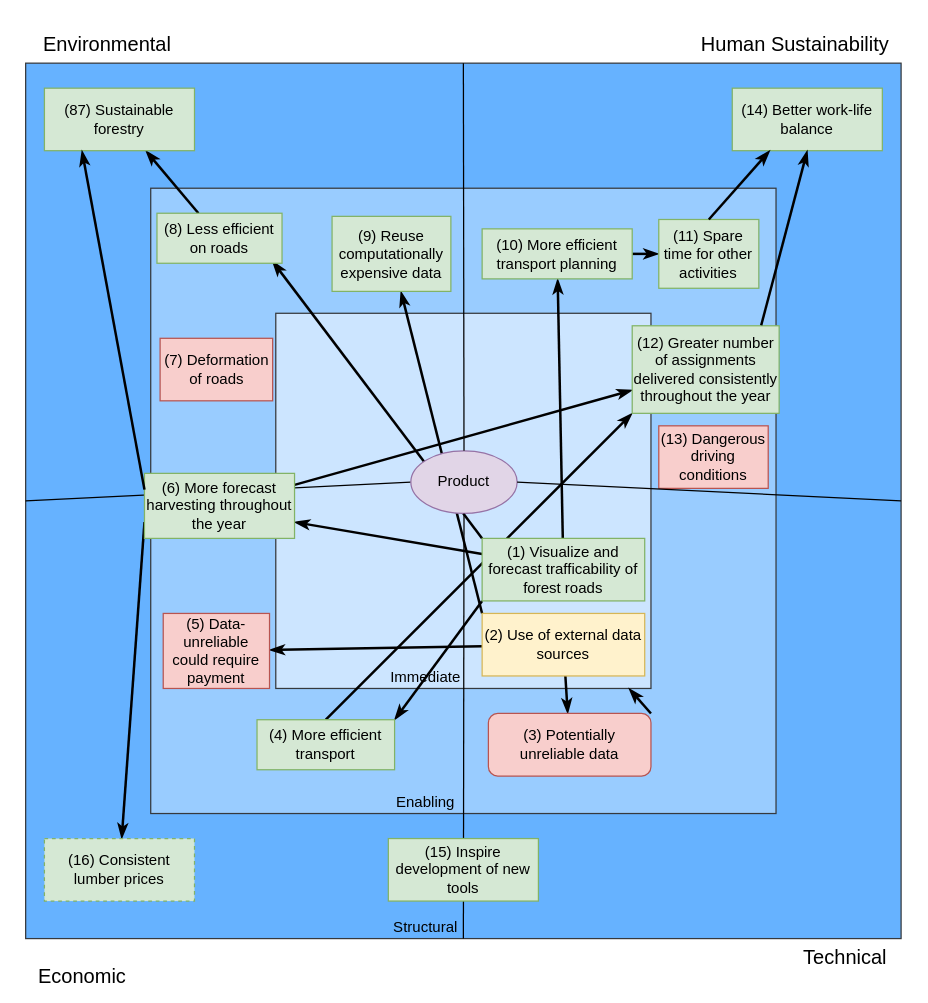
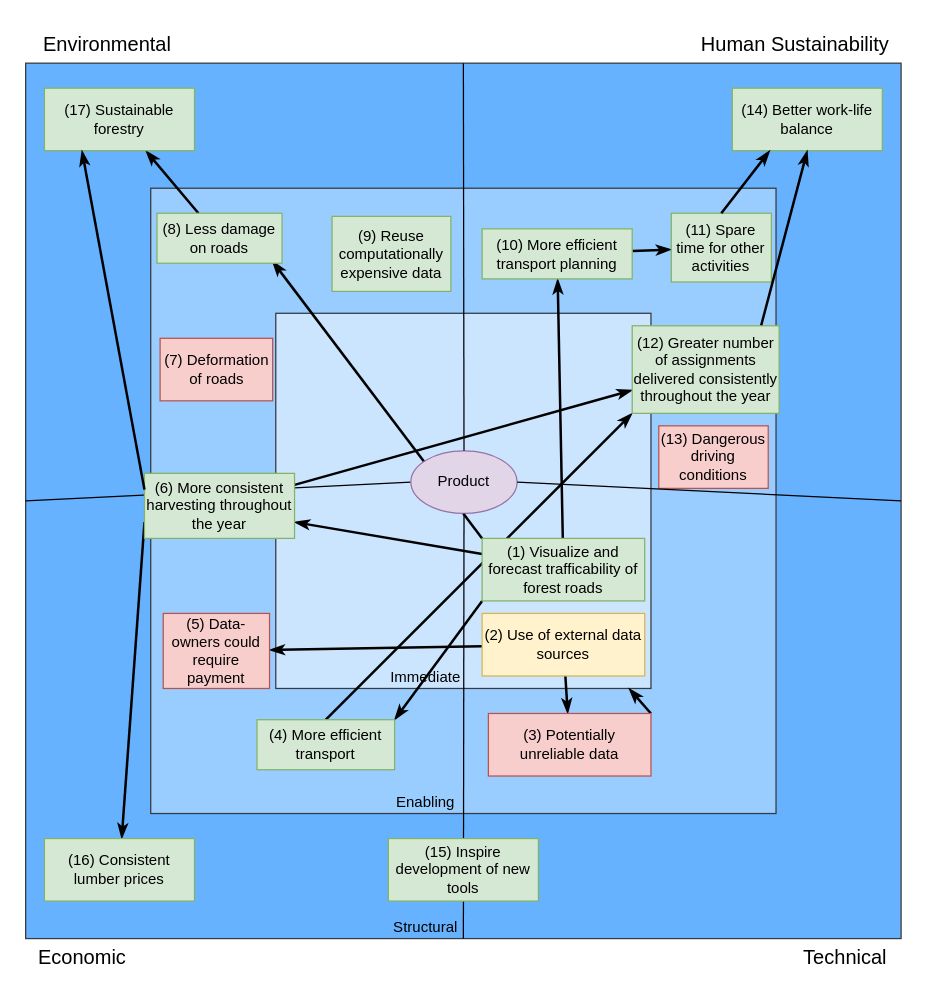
(119, 119) -> (119, 119)
(219, 238) -> (219, 238)
(708, 254) -> (721, 248)
(423, 378) -> none
(219, 506) -> (219, 506)
(216, 651) -> (216, 651)
(569, 744) -> (569, 744)
(119, 869) -> (119, 869)
(82, 976) -> (82, 957)
